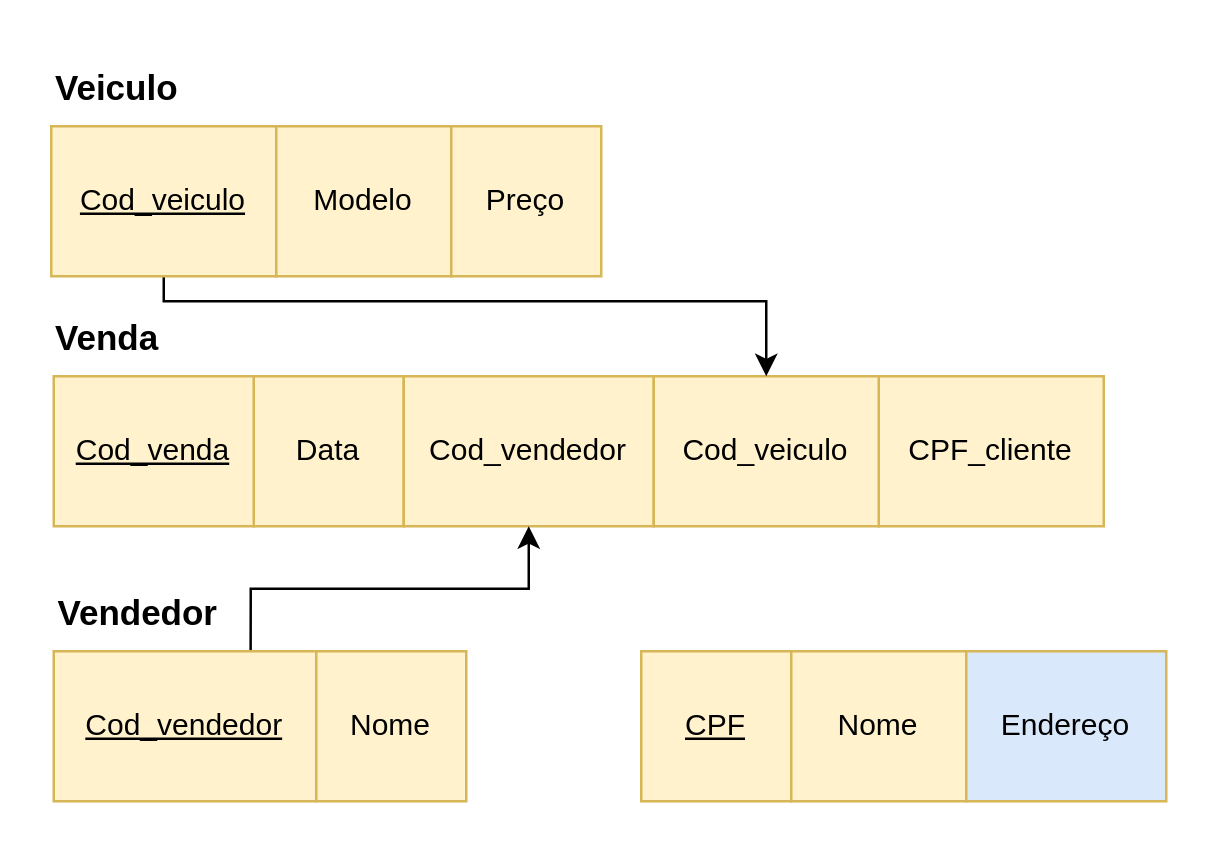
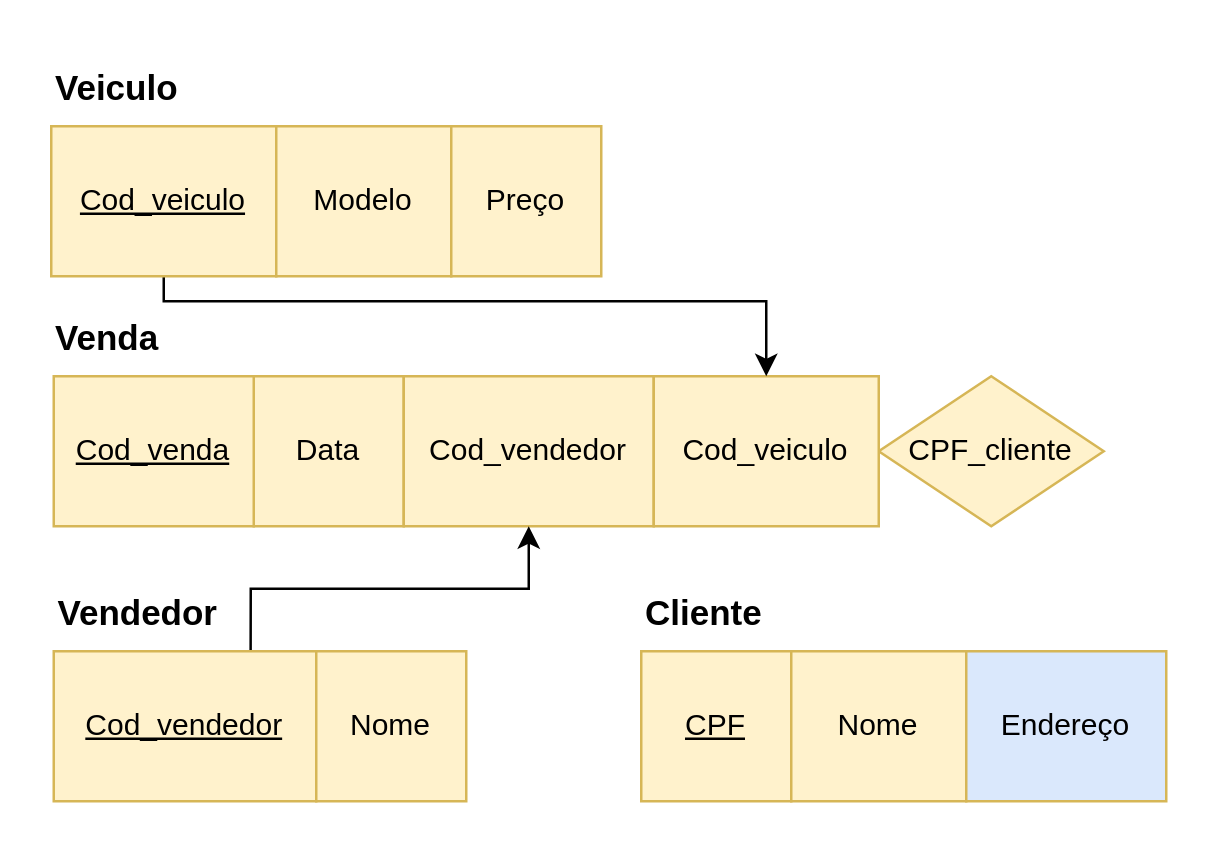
(991, 451) -> (991, 451)
none -> (723, 614)
